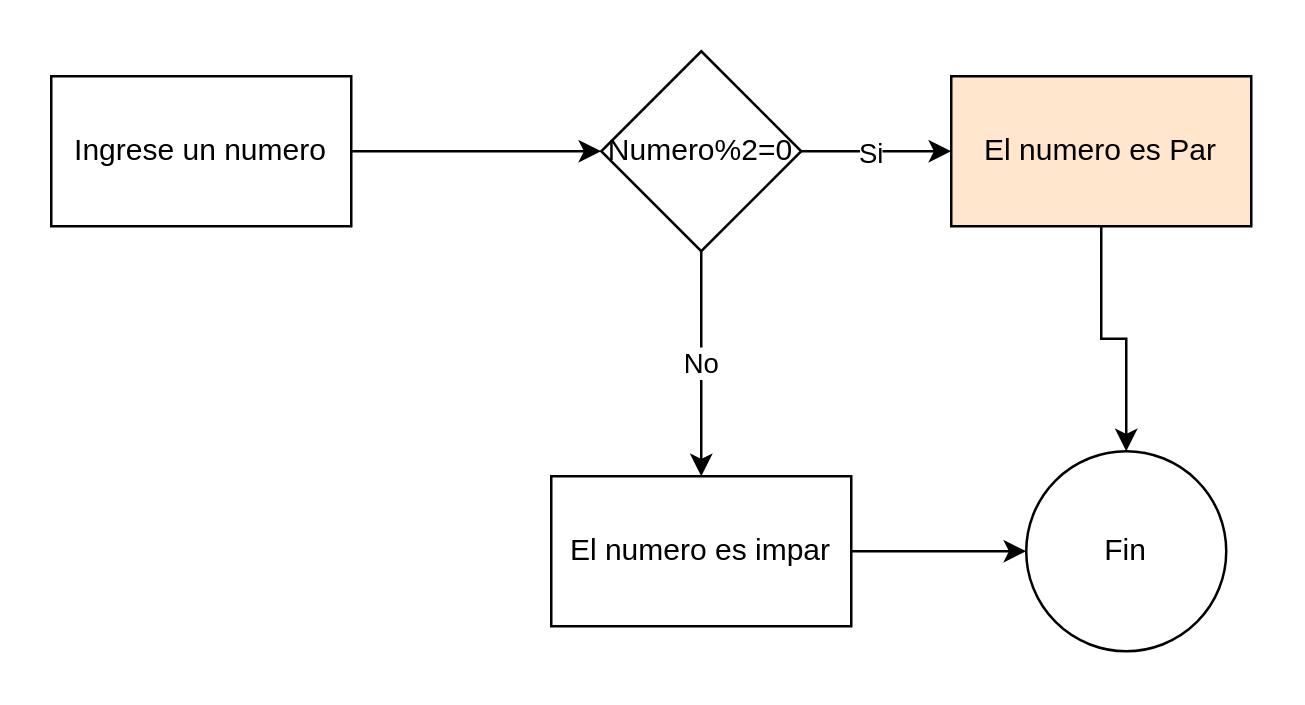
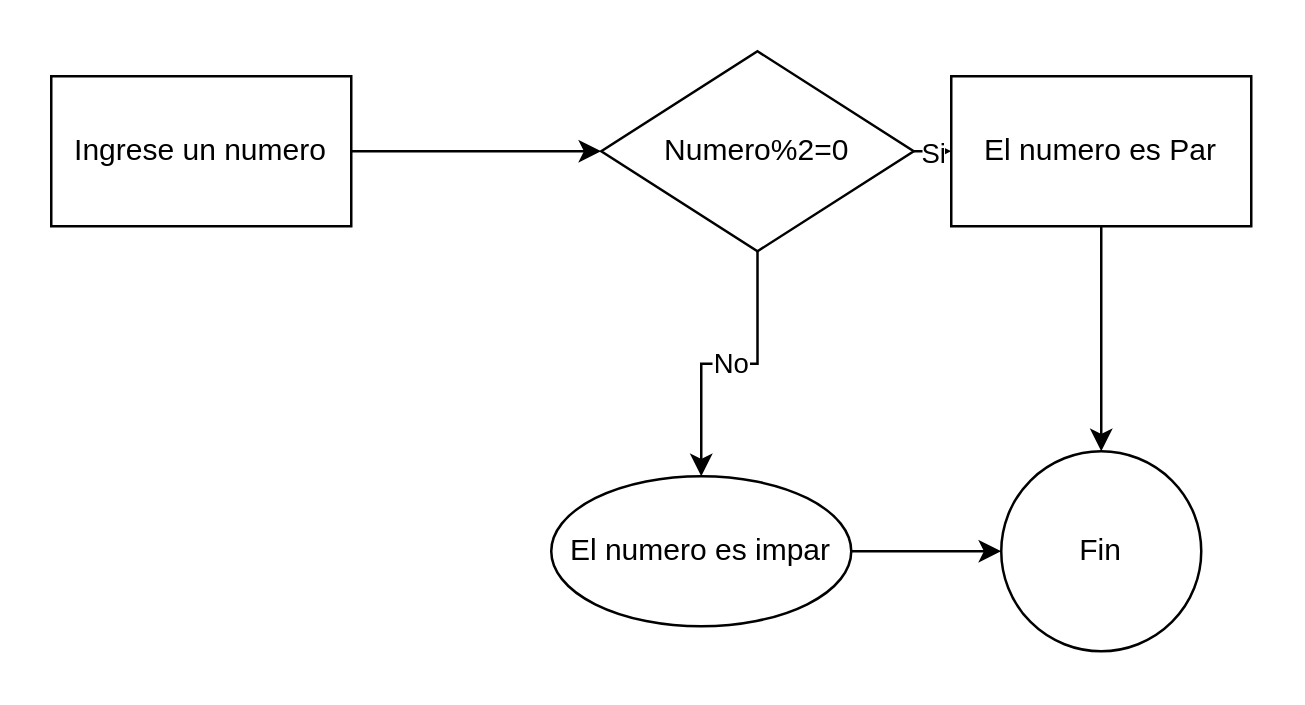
(701, 151) -> (758, 151)
(1101, 151) -> (1101, 151)
(701, 551) -> (701, 551)
(1126, 551) -> (1101, 551)
